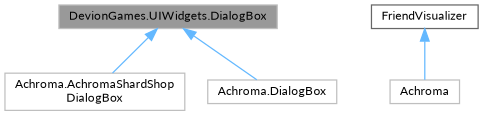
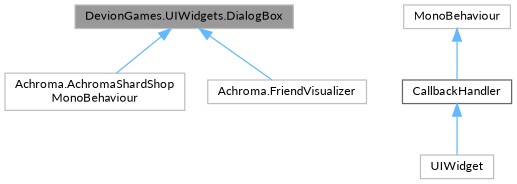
(425, 17) -> (457, 92)
none -> (457, 17)
(95, 92) -> (95, 92)
(272, 92) -> (287, 92)
(425, 92) -> (457, 167)
